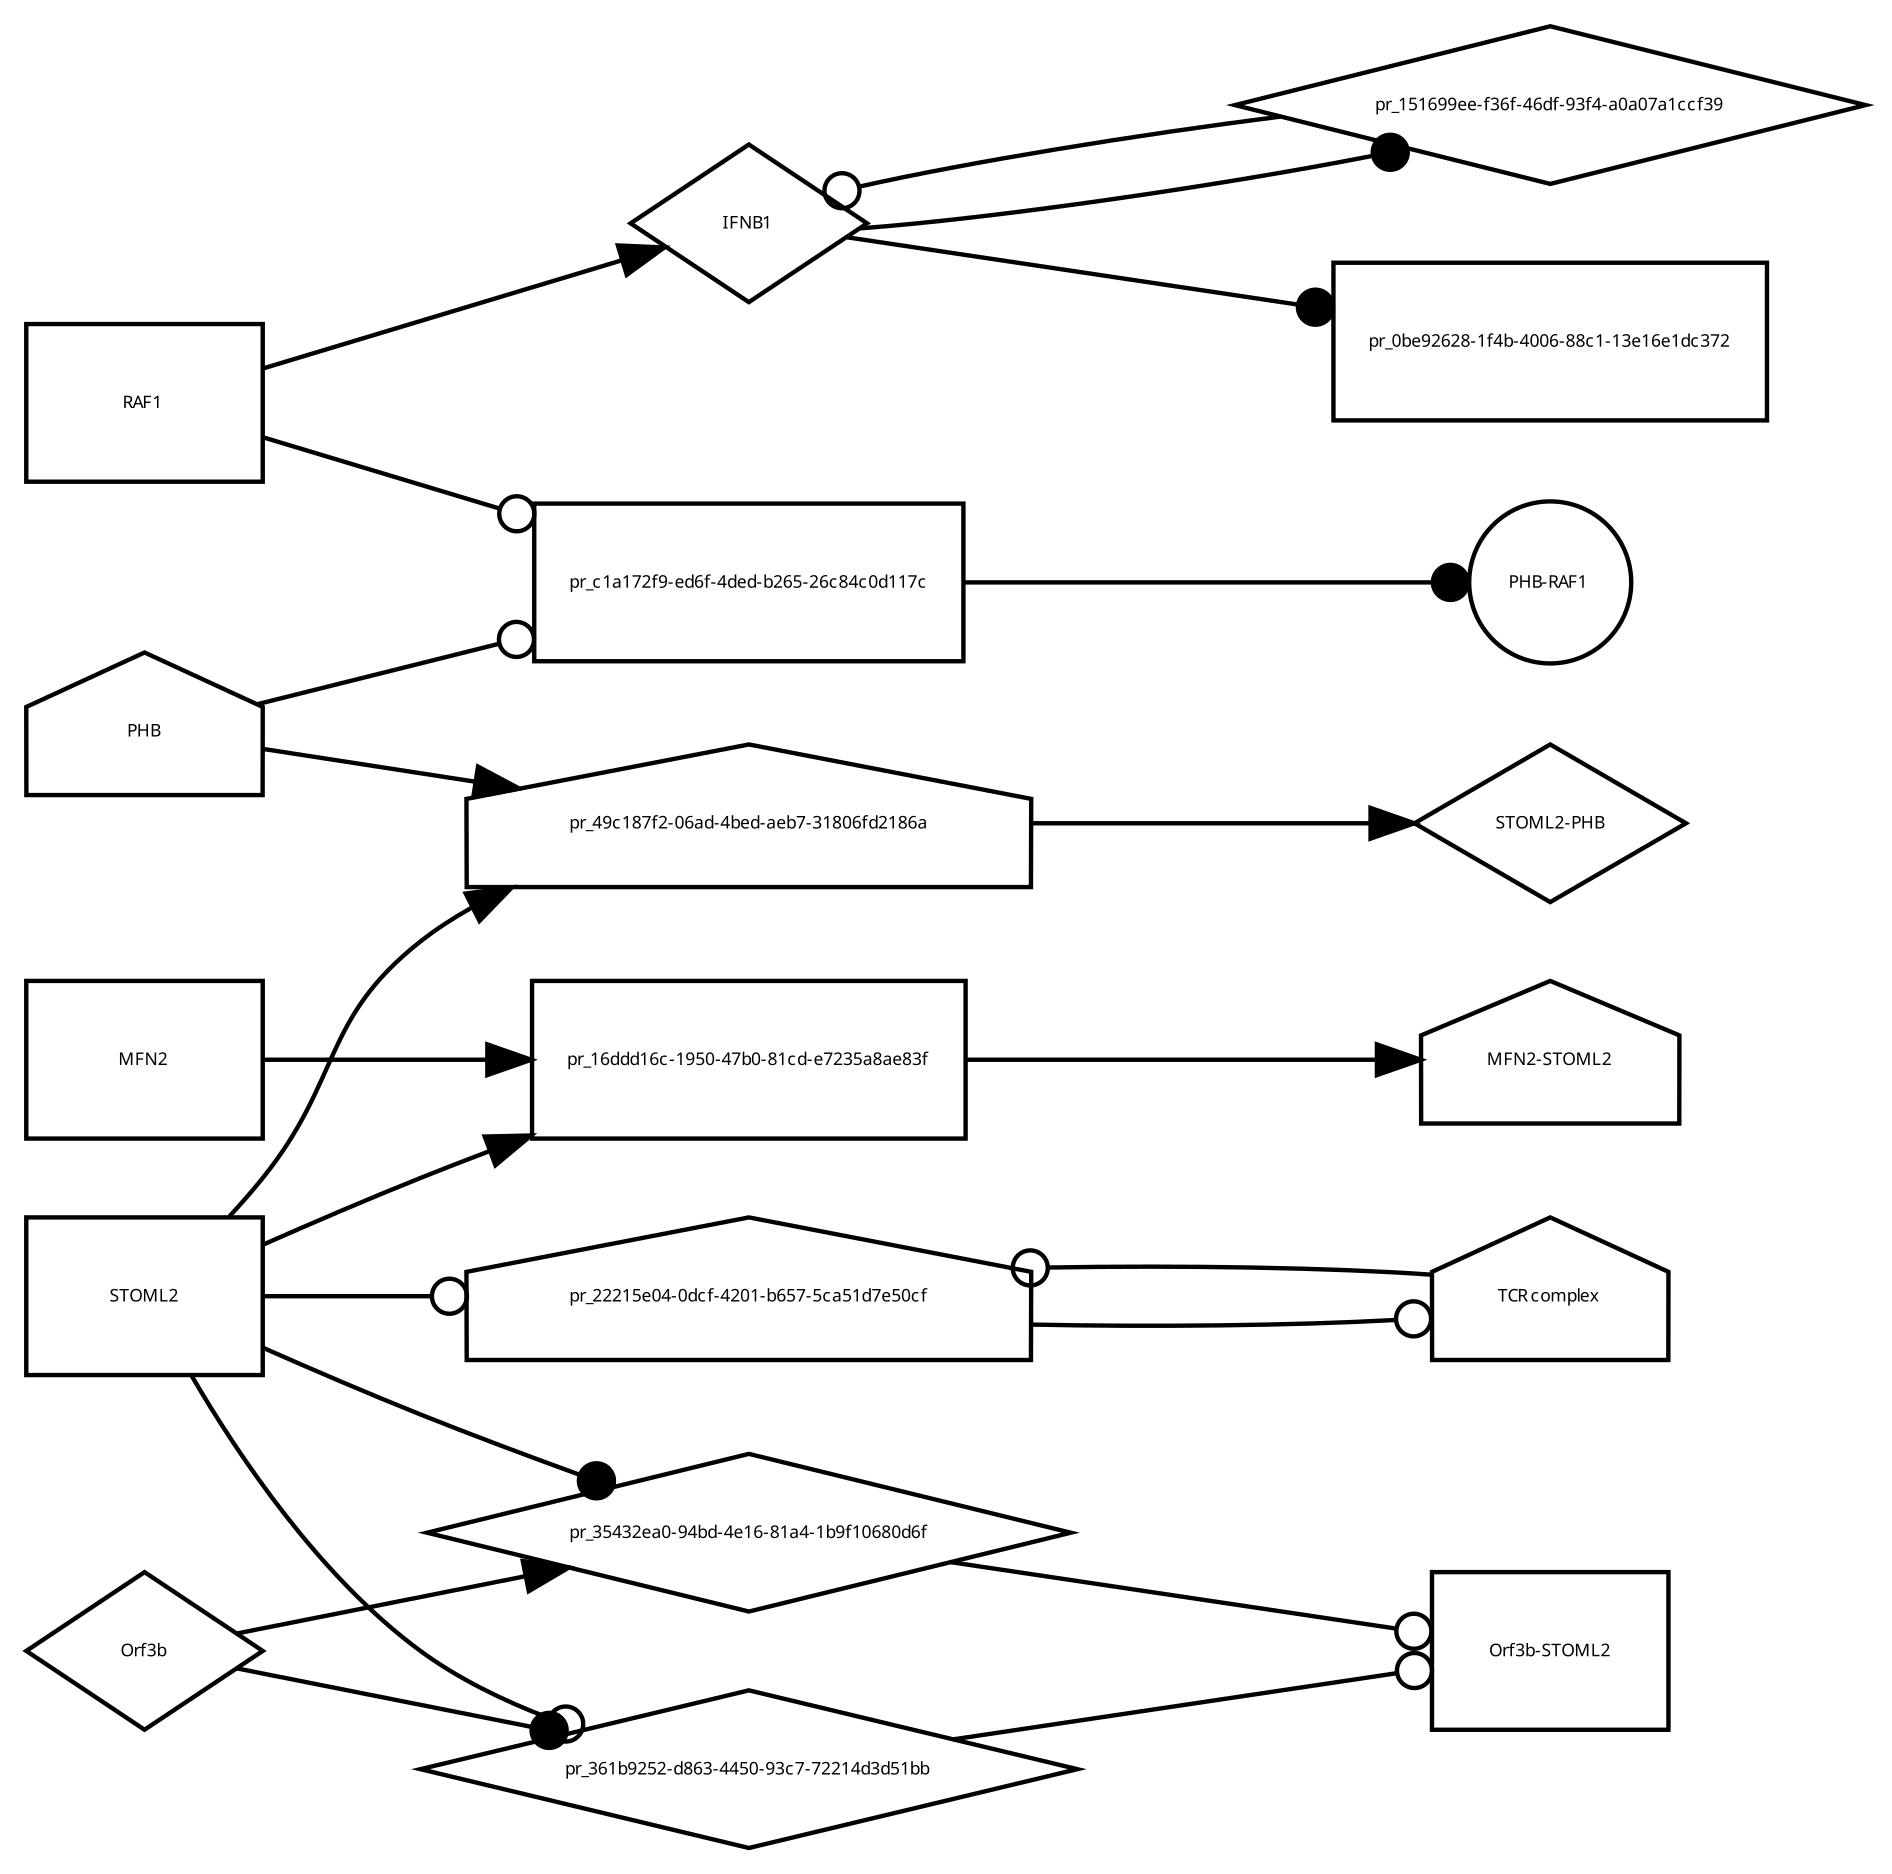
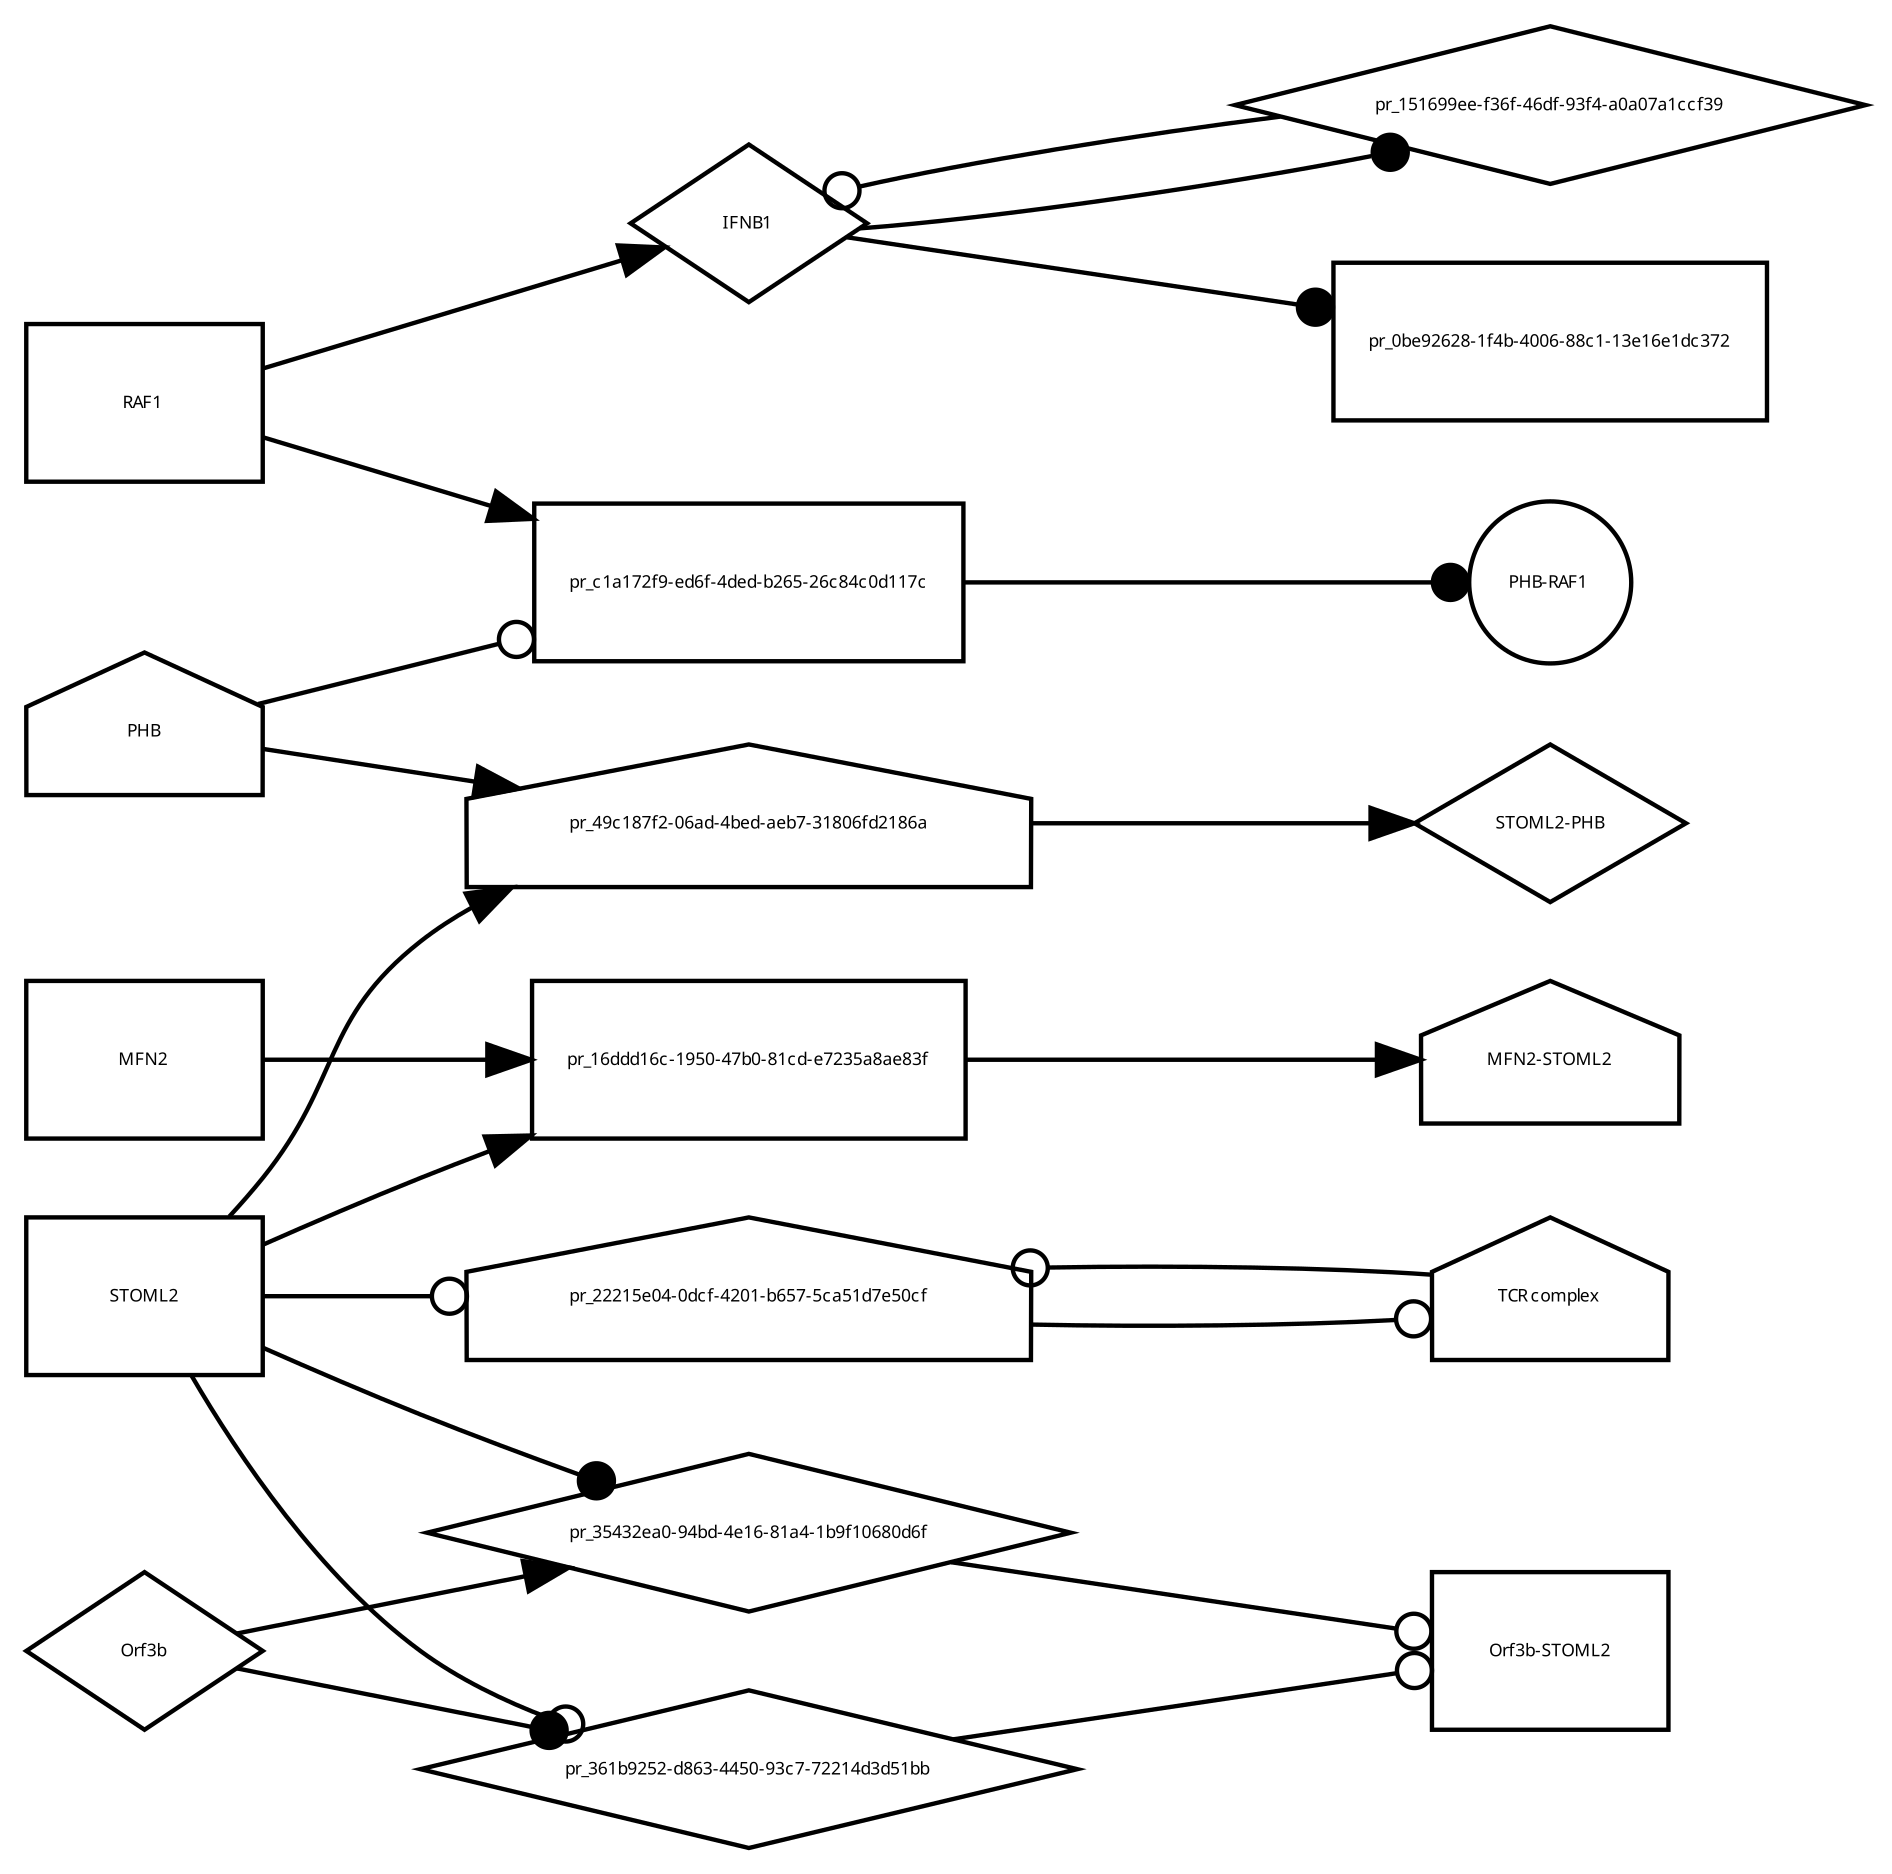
(381, 473) -> (381, 473)
